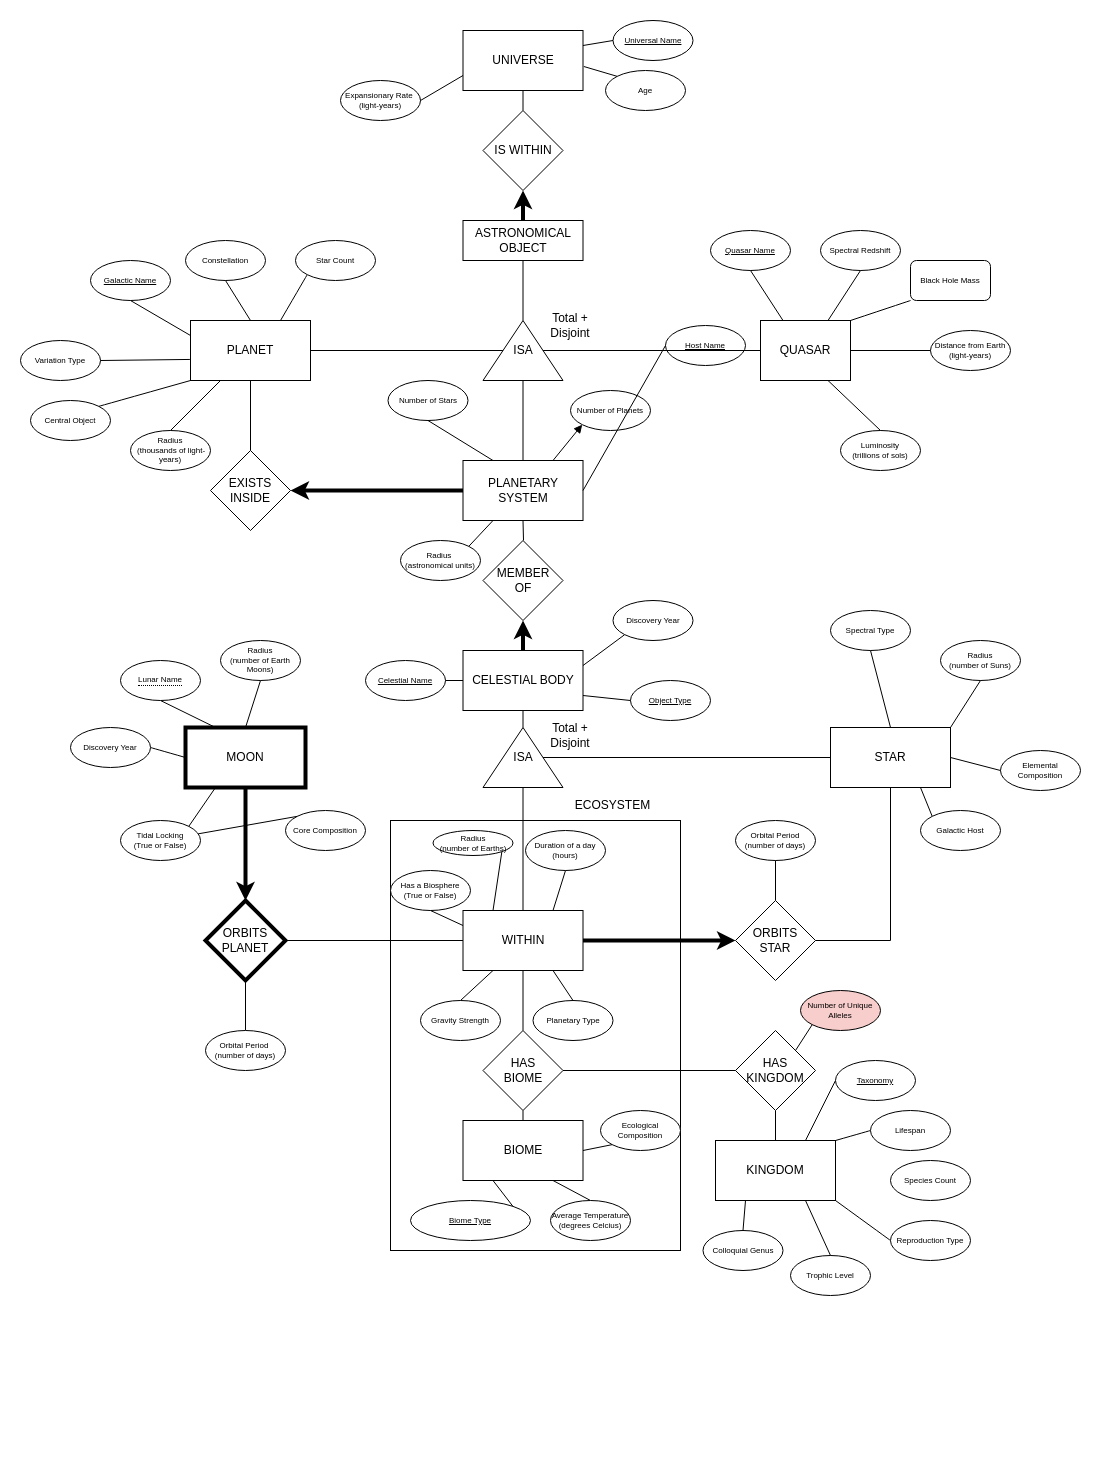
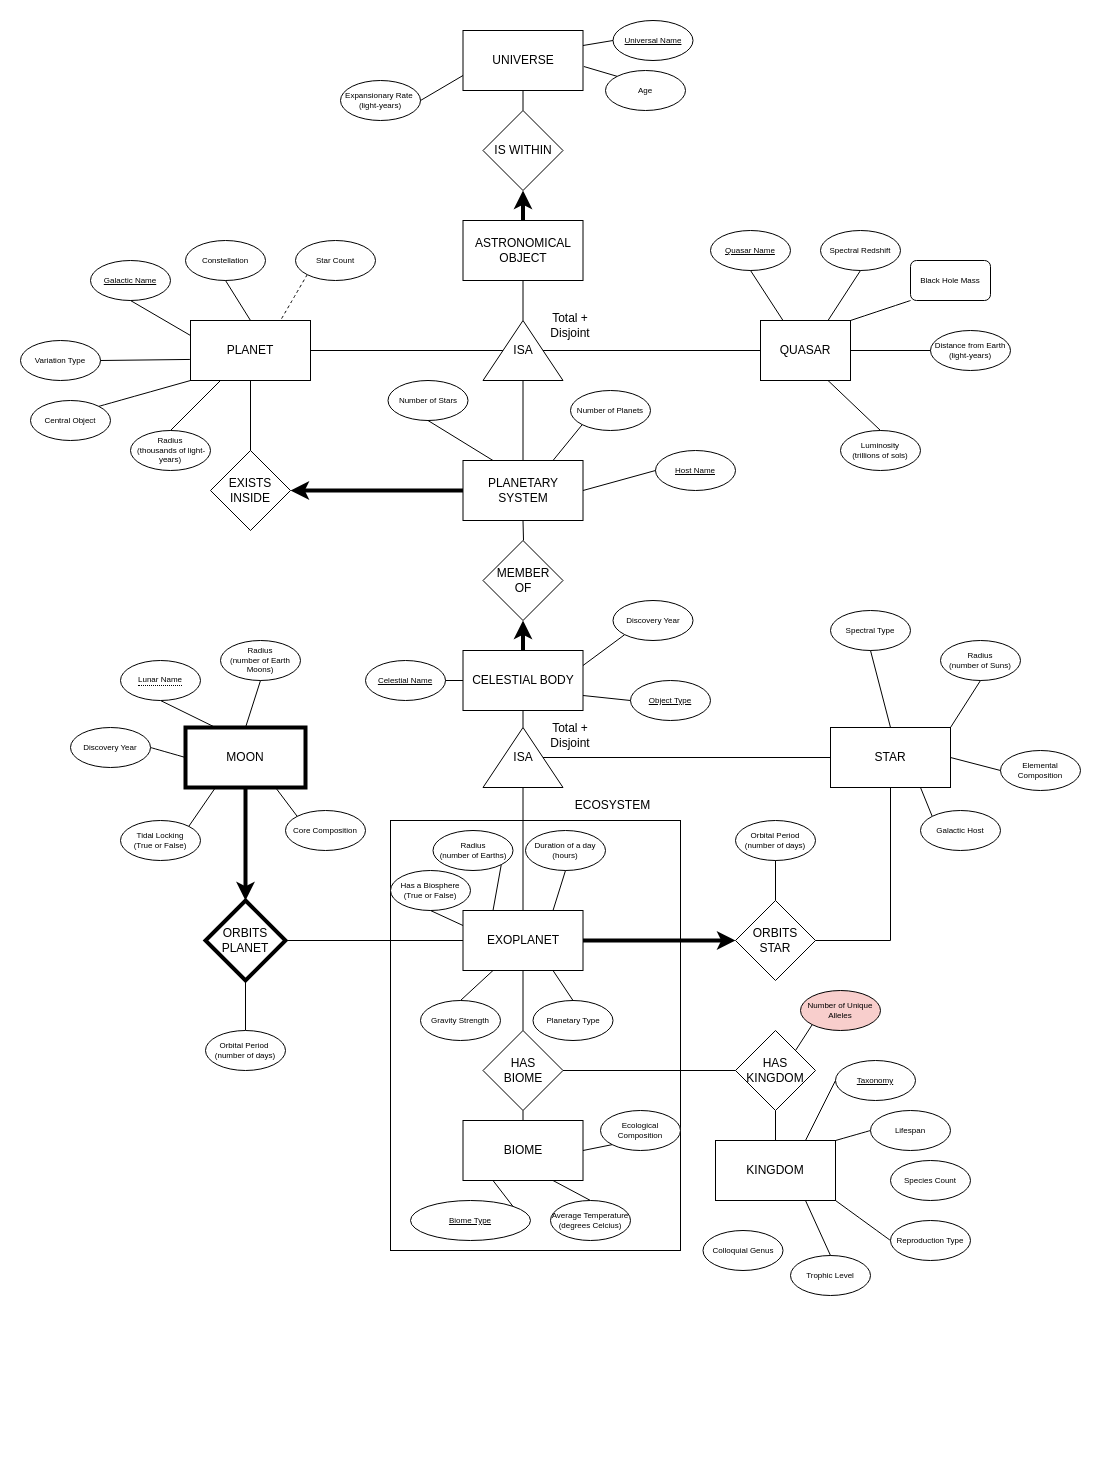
(523, 241) -> (523, 251)
(293, 299) -> (293, 299)
(706, 346) -> (696, 471)
(576, 432) -> (578, 429)
(481, 534) -> none
(441, 561) -> none
(248, 825) -> (286, 802)
(473, 843) -> (473, 851)
(524, 941) -> (524, 941)
(744, 1216) -> none
